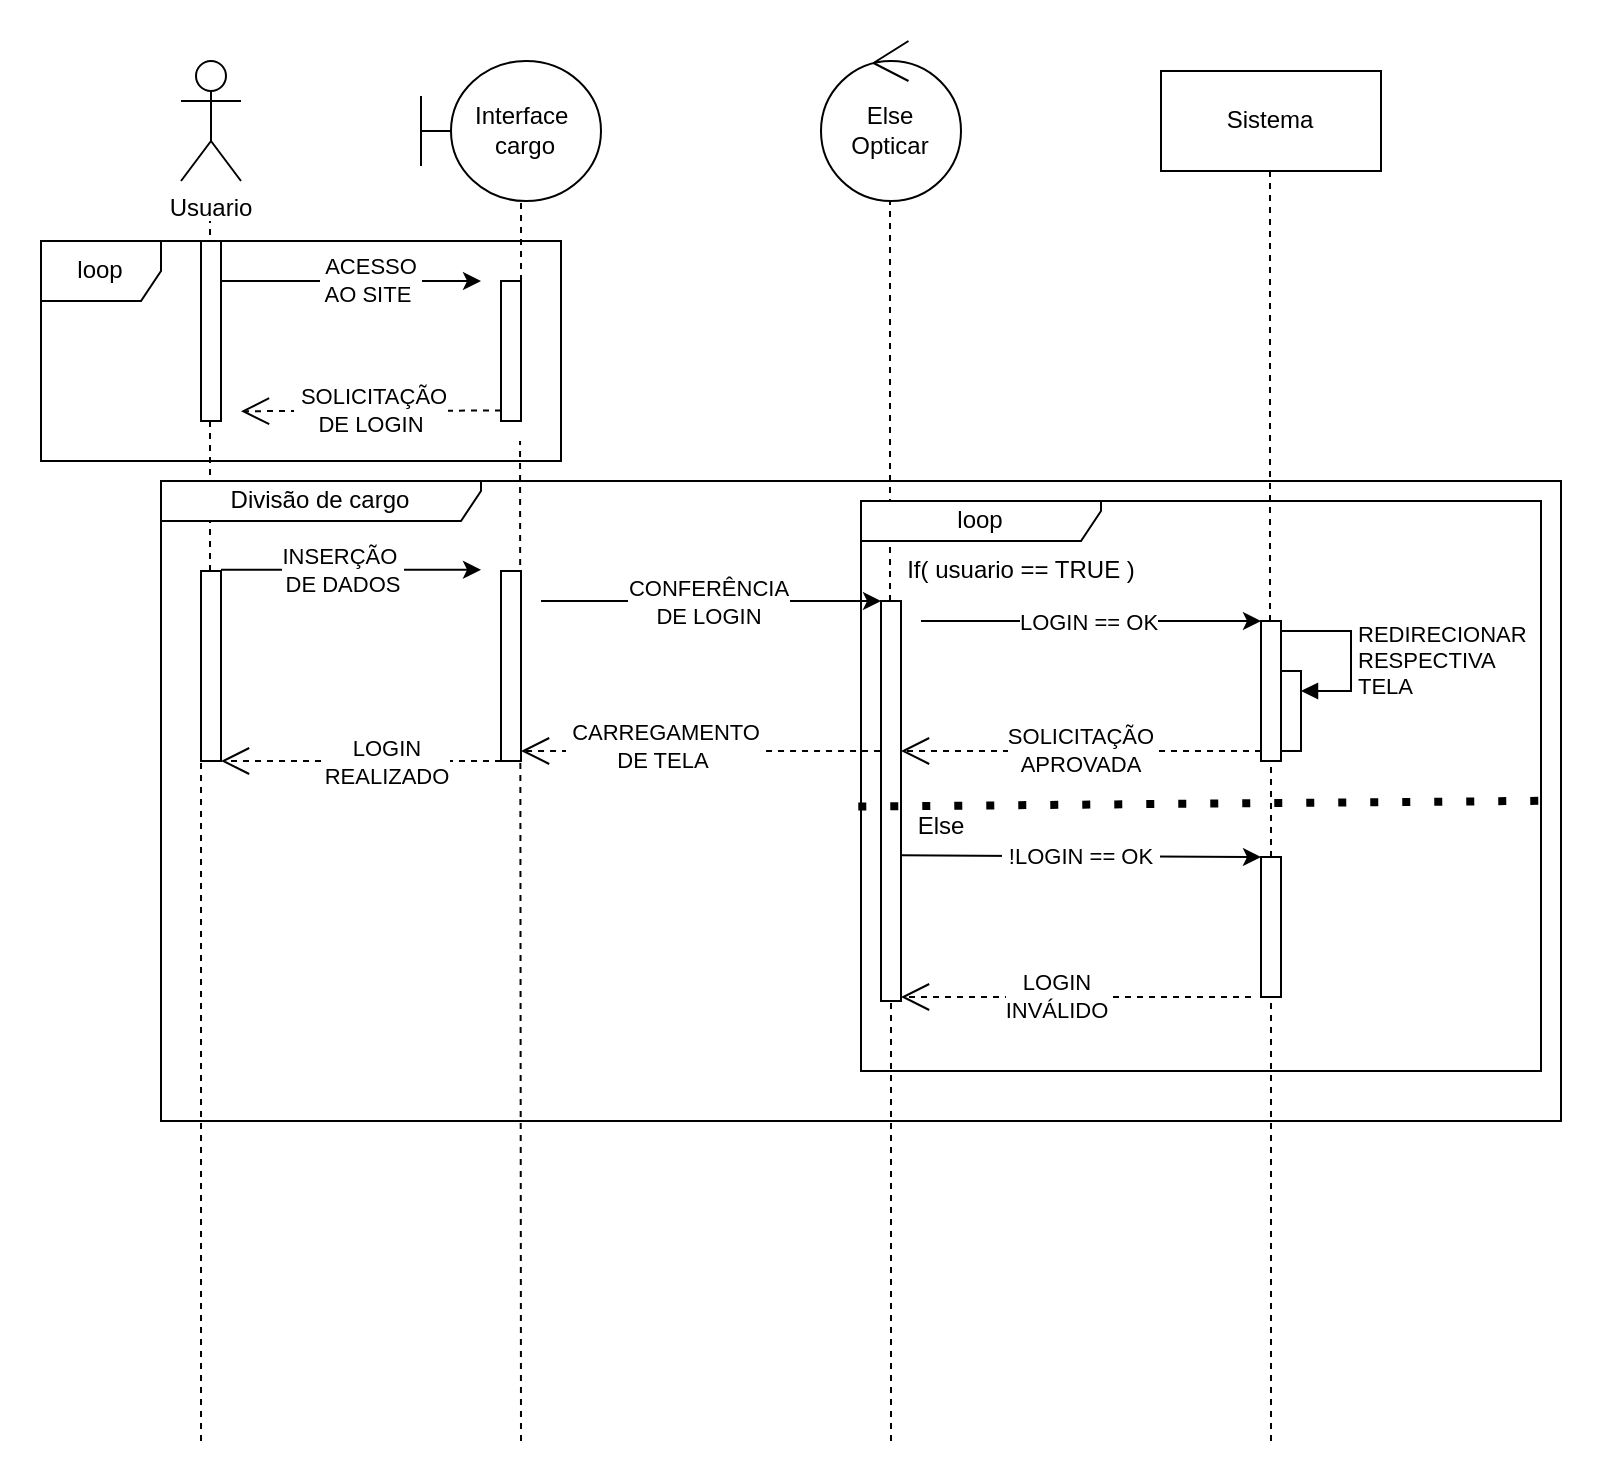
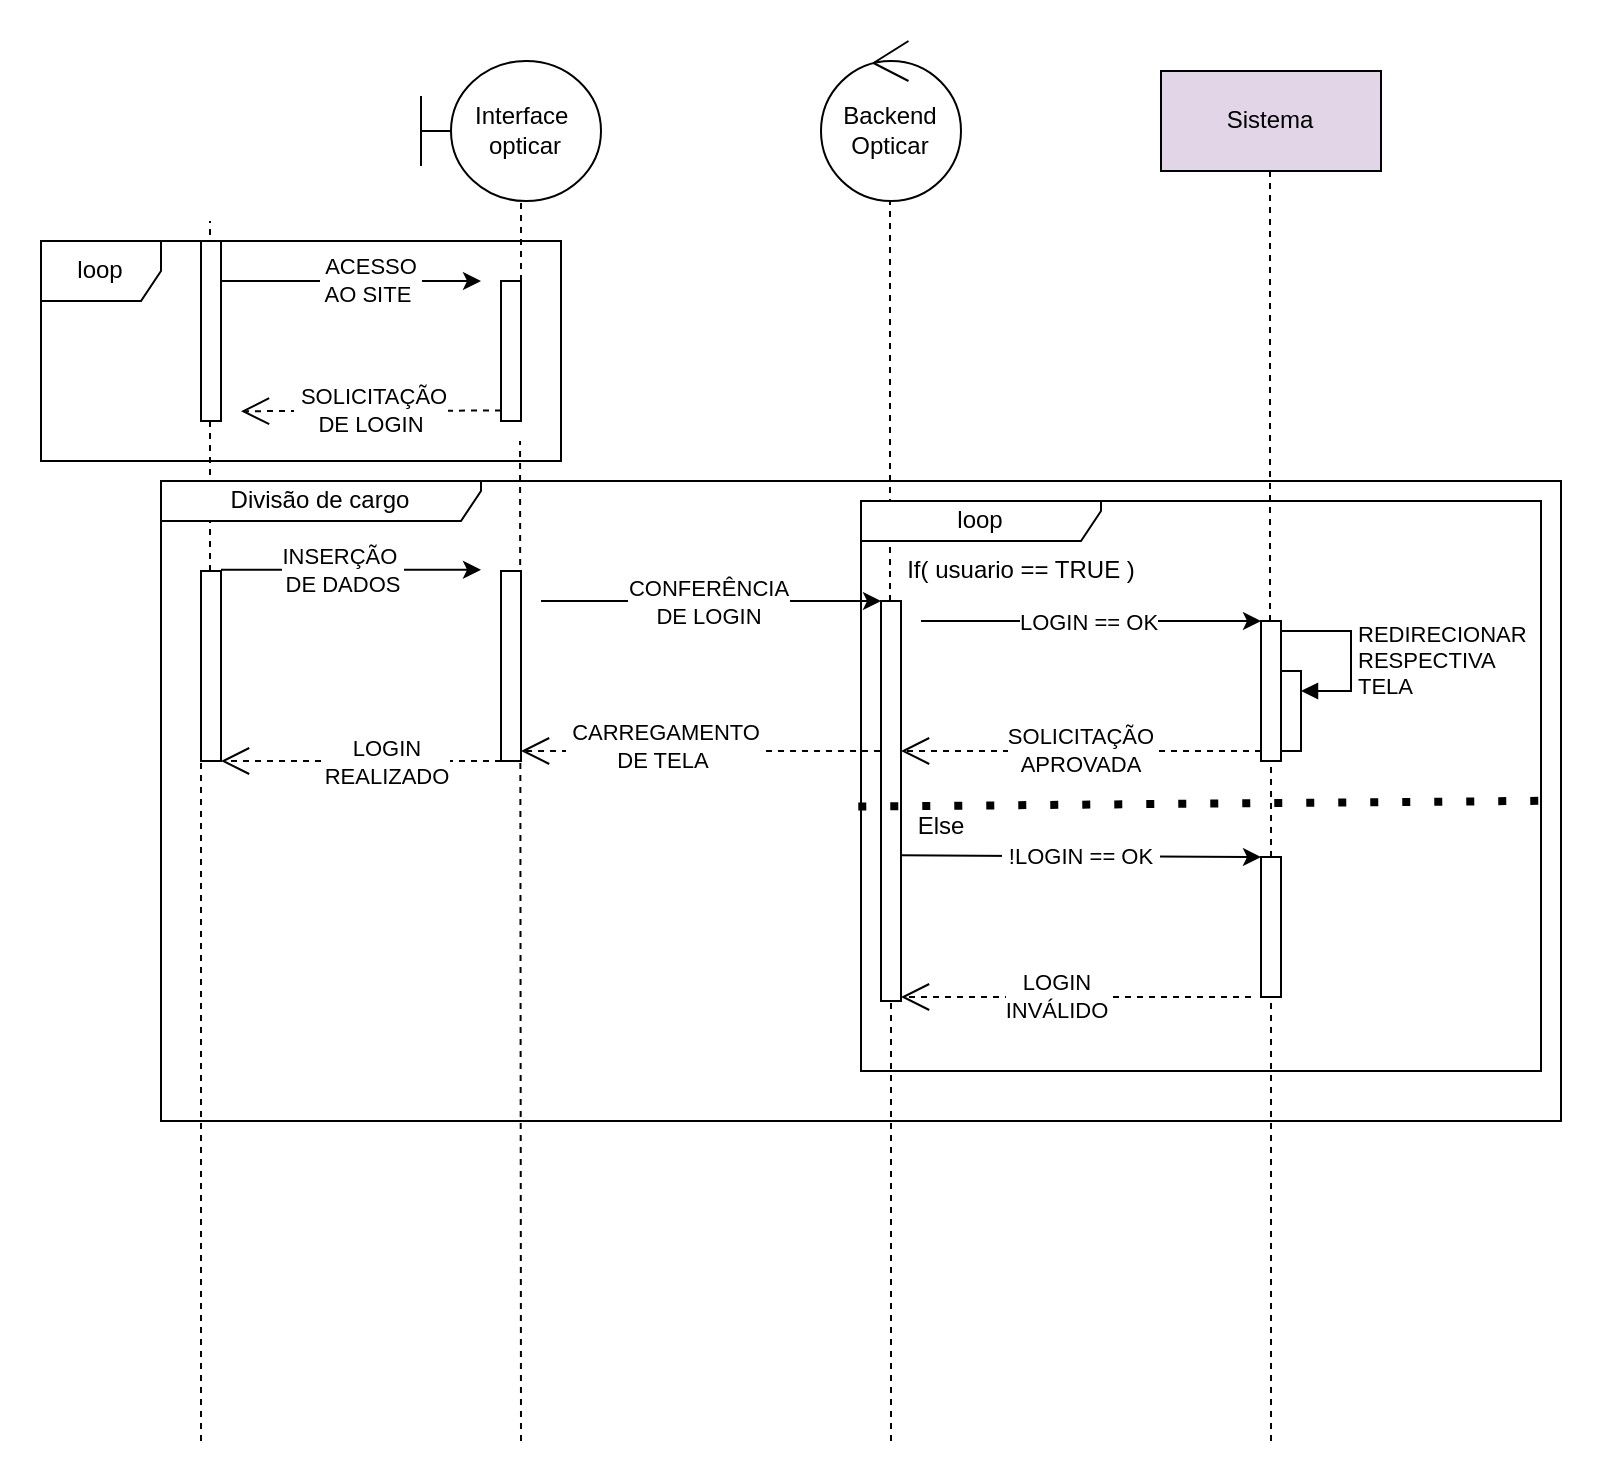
(211, 121) -> none
(1271, 121) -> (1271, 121)
(526, 131) -> (526, 131)
(891, 131) -> (891, 131)
